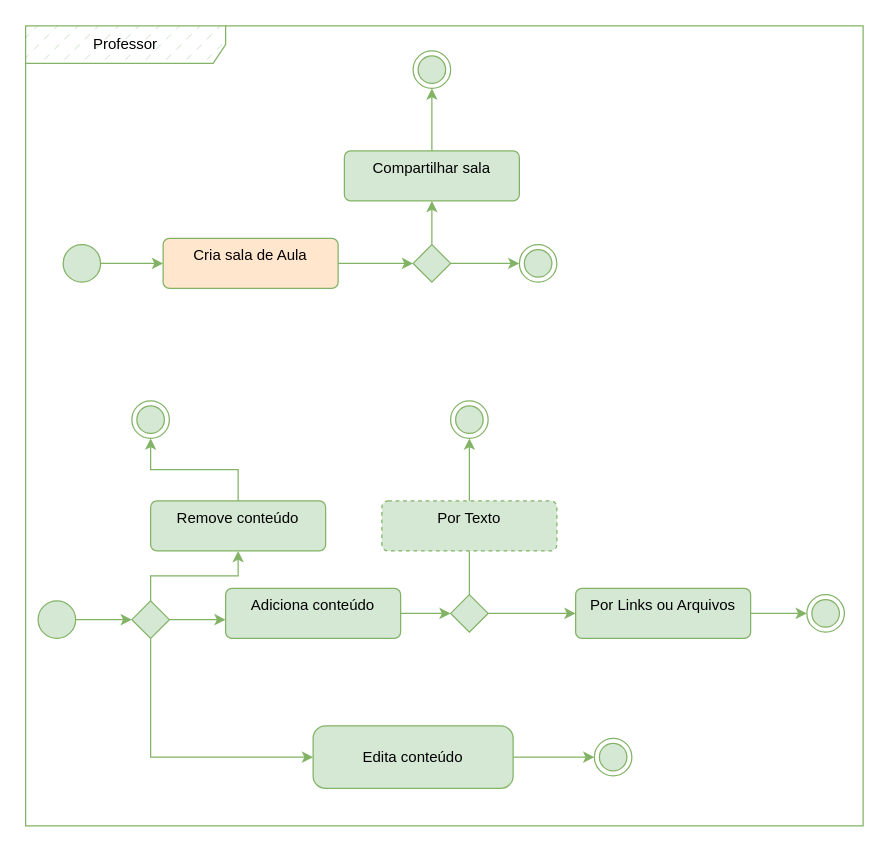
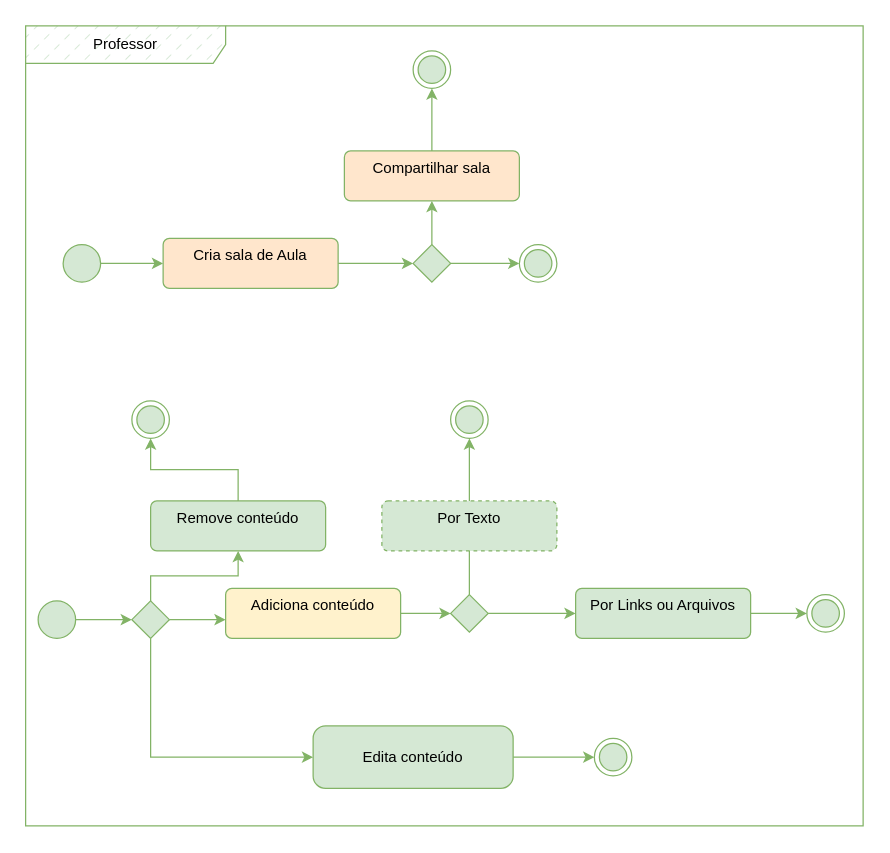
(432, 176) -> (432, 176)
(313, 613) -> (313, 613)
